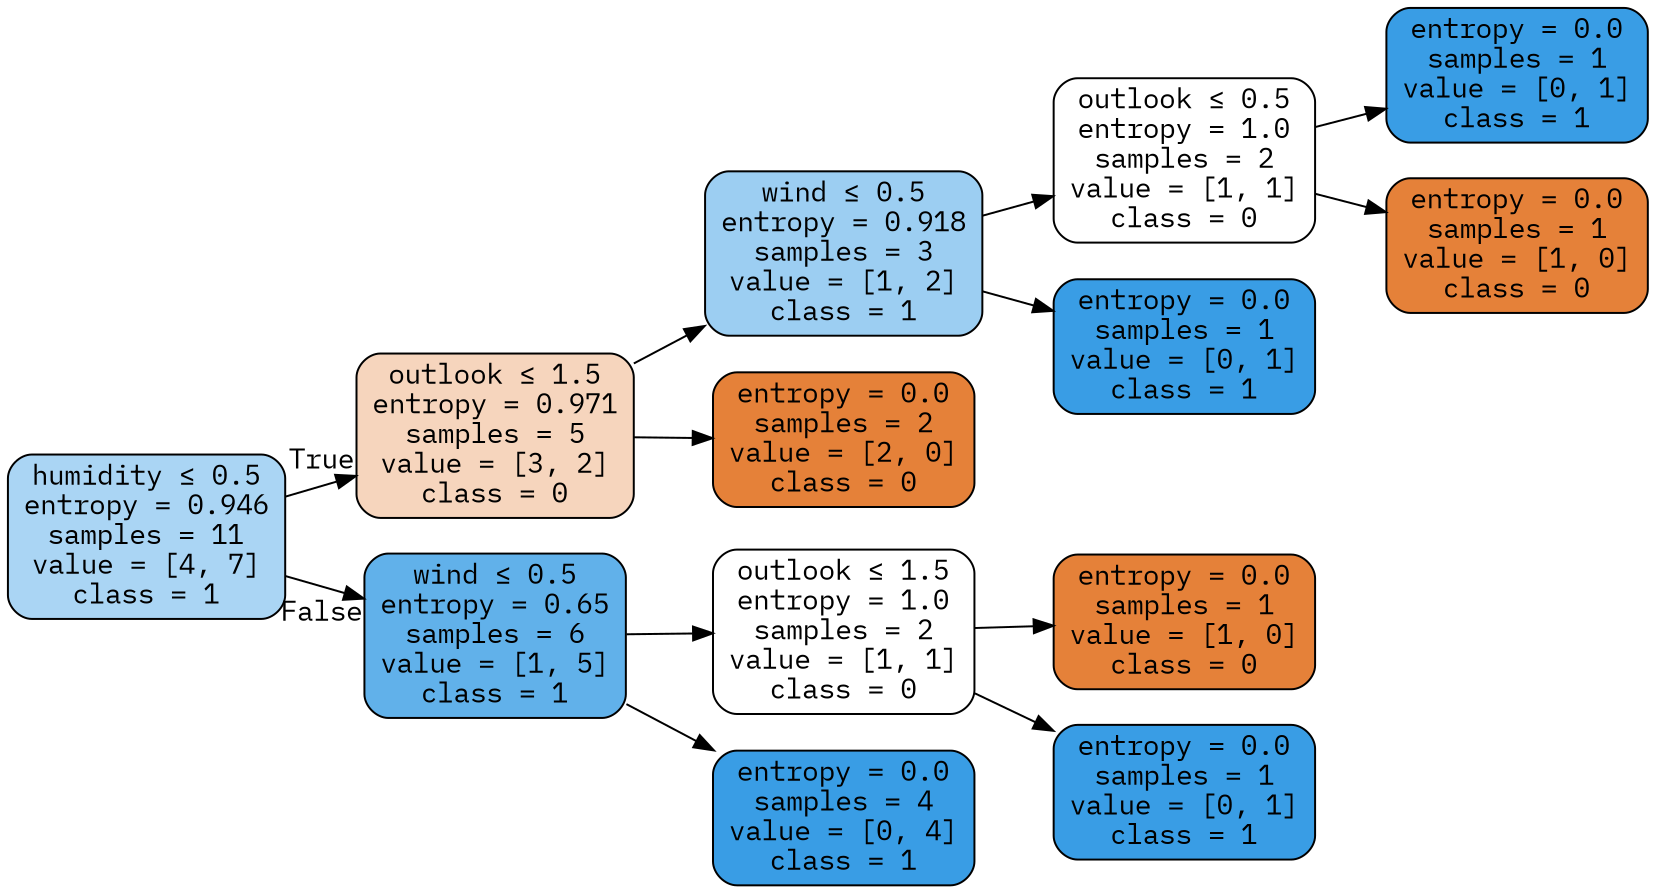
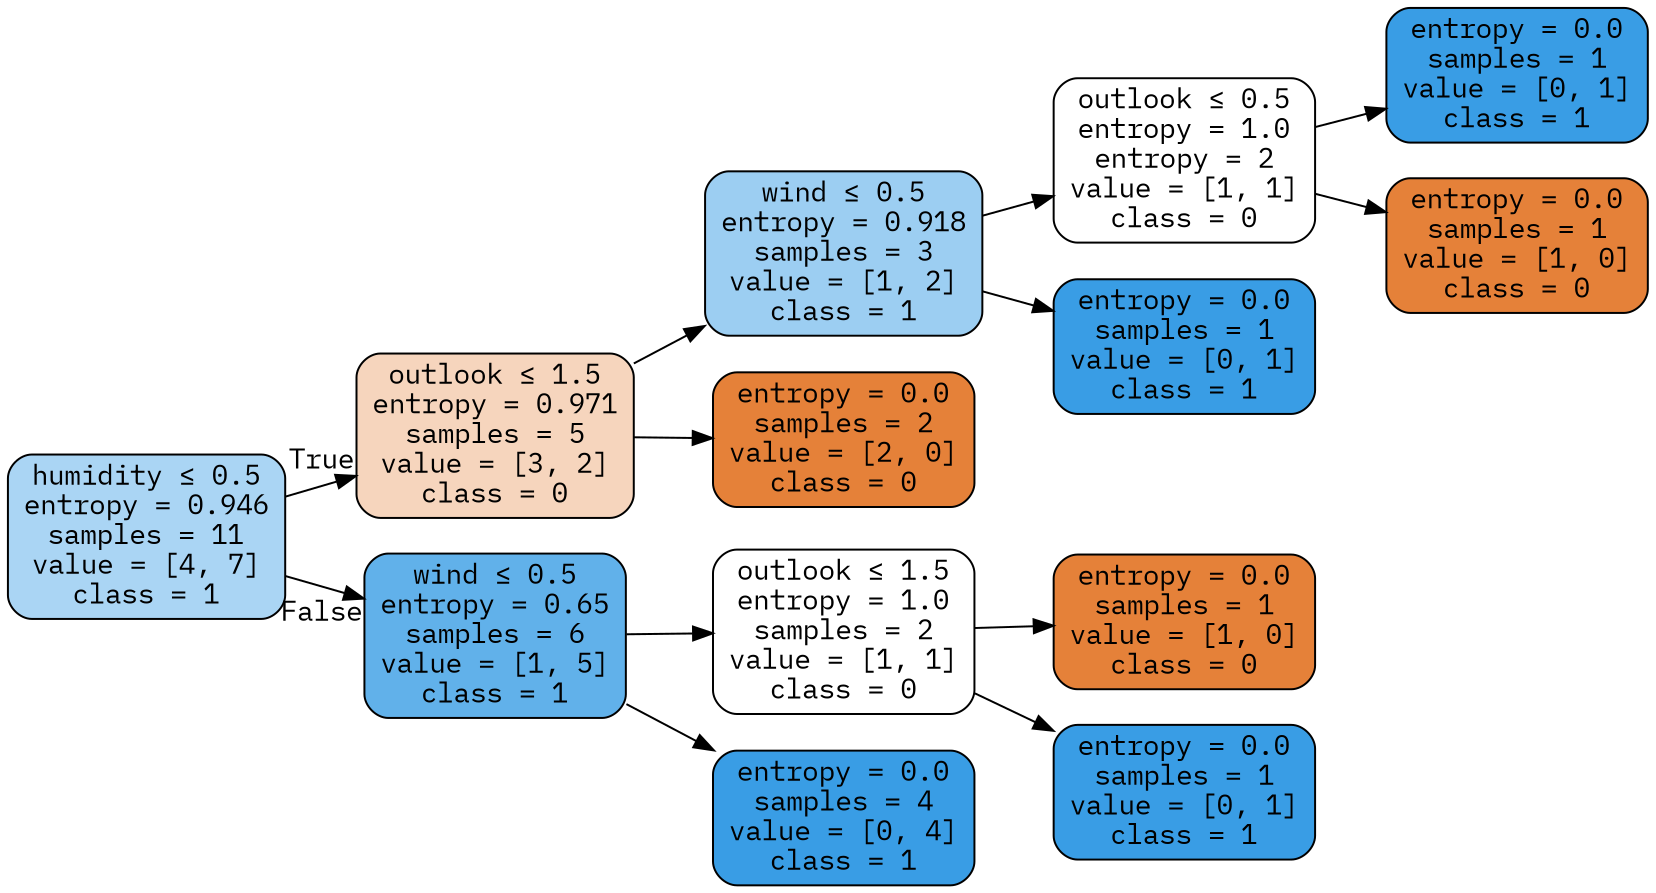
(1184, 159) -> (1184, 159)
